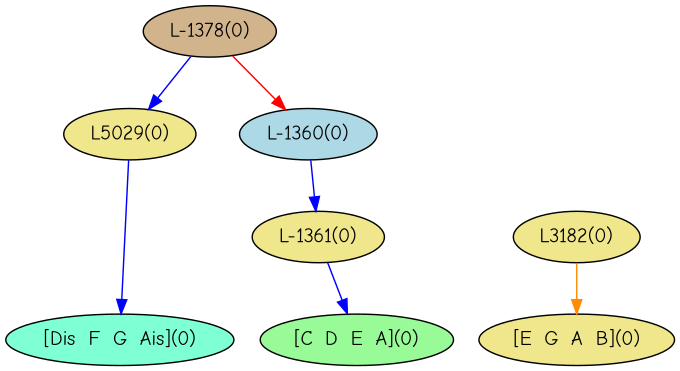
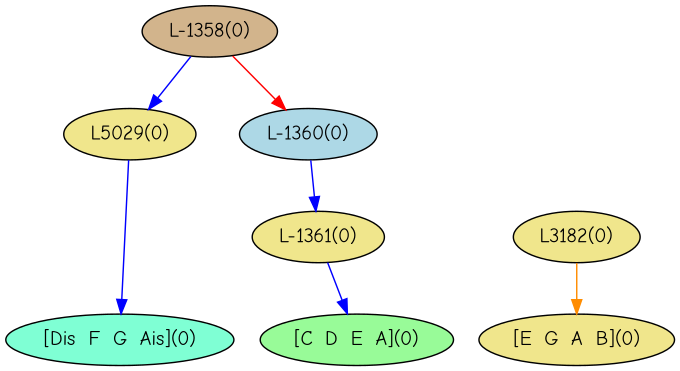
(210, 31) -> (210, 31)
